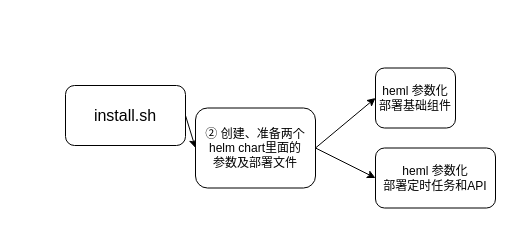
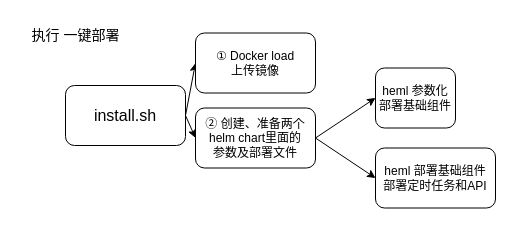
none -> (76, 36)
none -> (256, 63)
none -> (190, 92)
(256, 148) -> (256, 138)
(436, 179) -> (436, 179)
